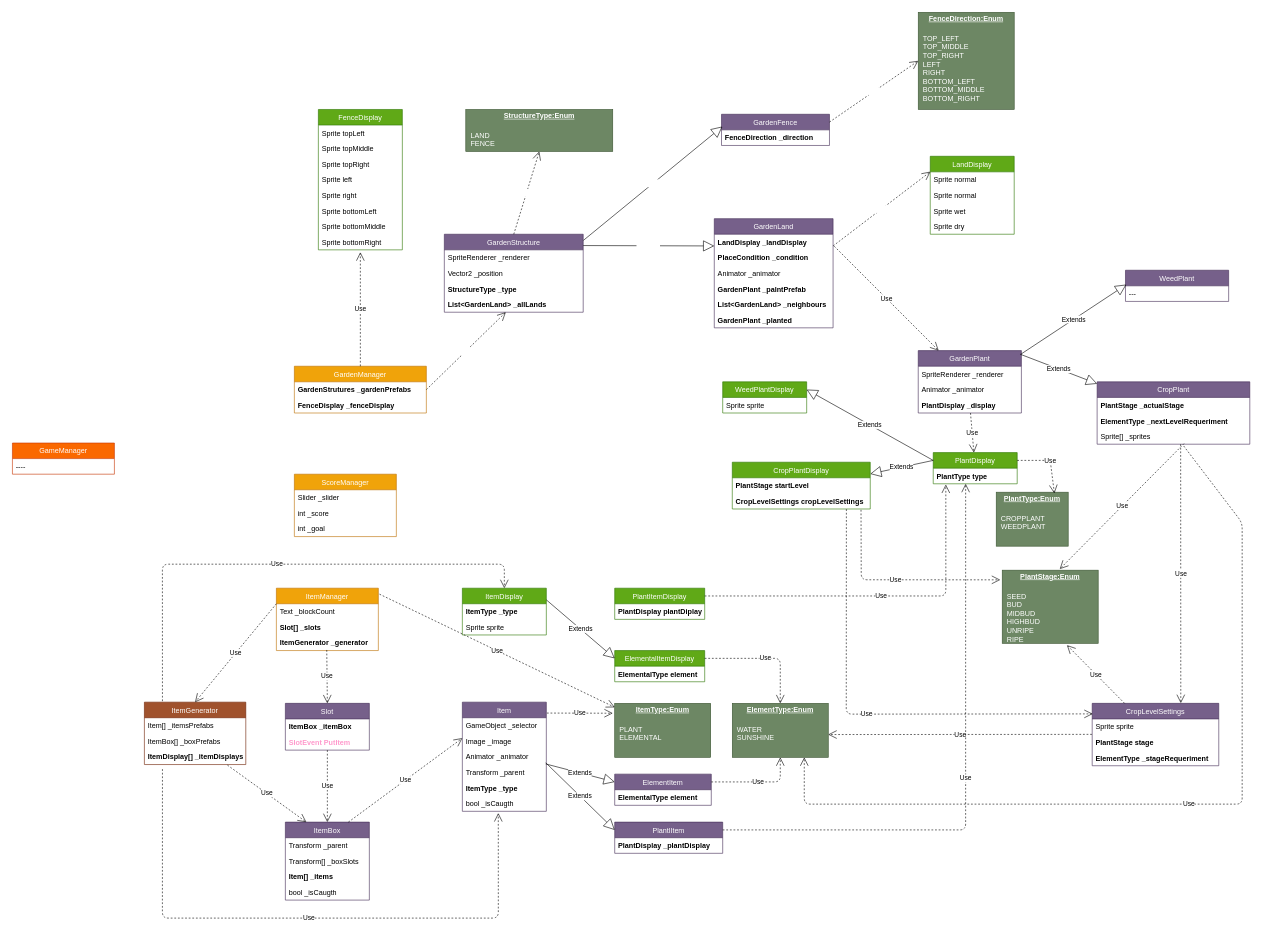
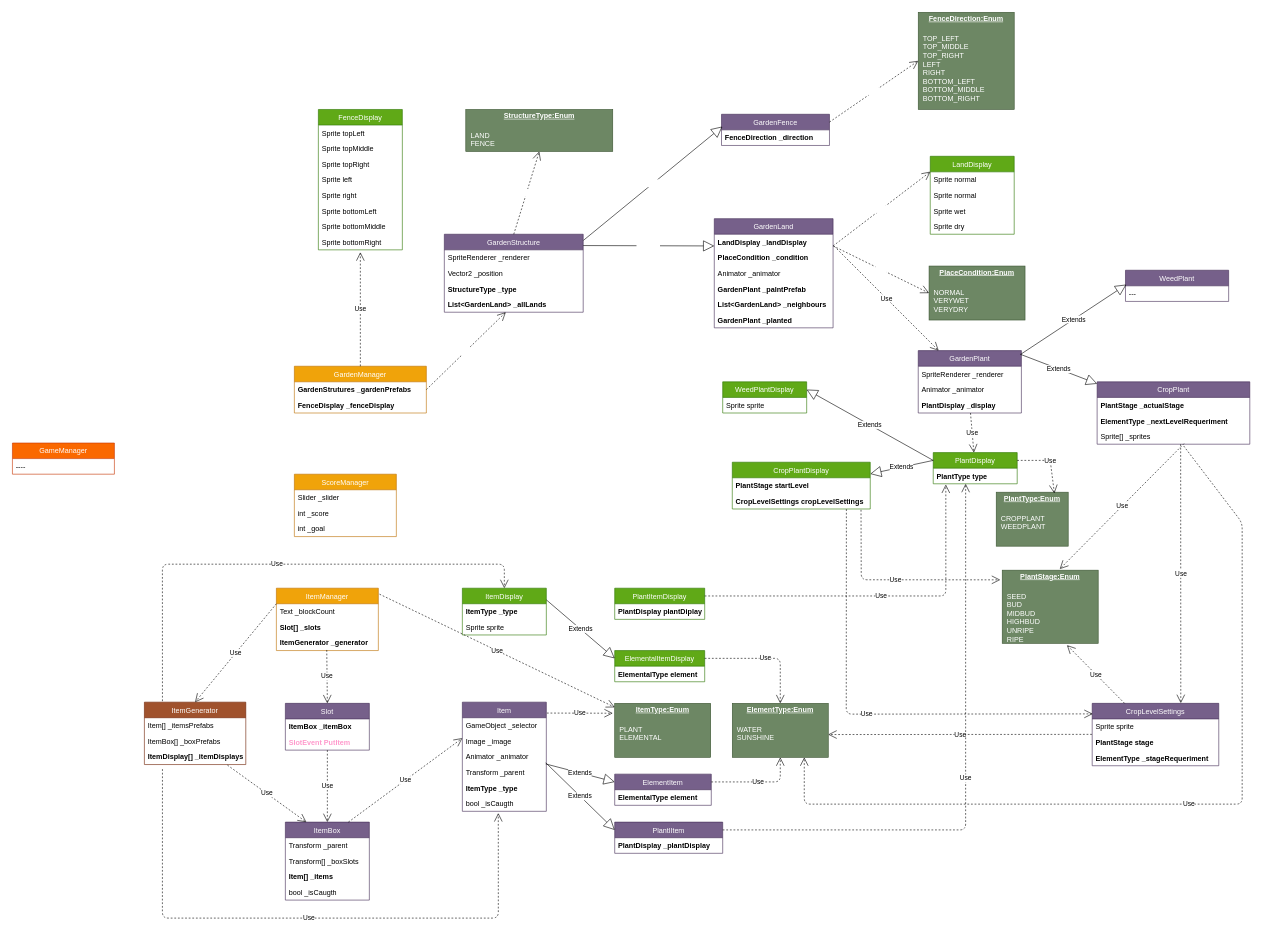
none -> (907, 282)
none -> (977, 293)
